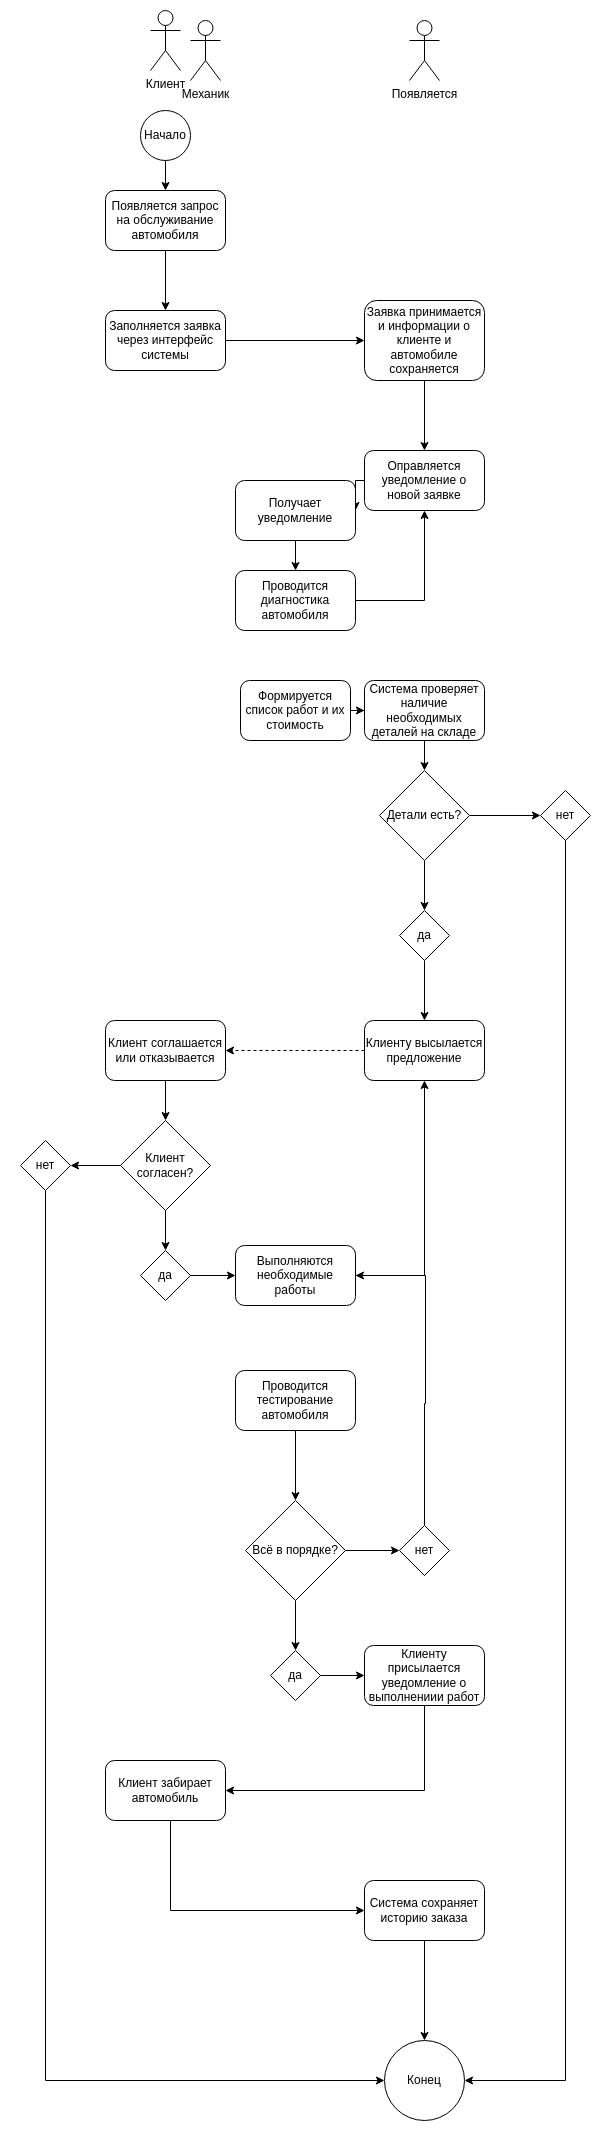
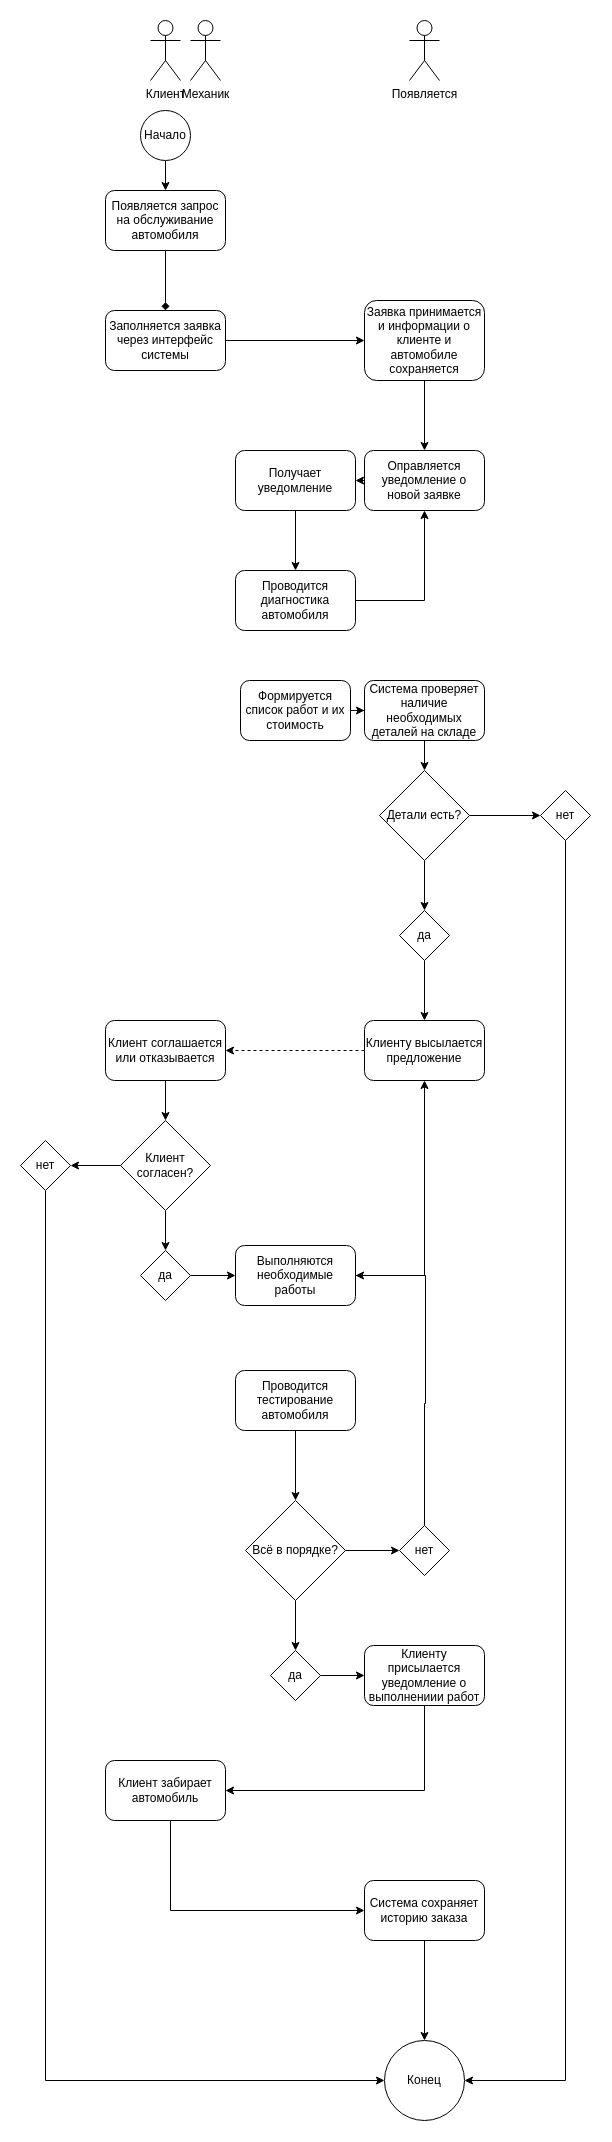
(166, 41) -> (166, 51)
(166, 302) -> (166, 301)
(296, 511) -> (296, 481)
